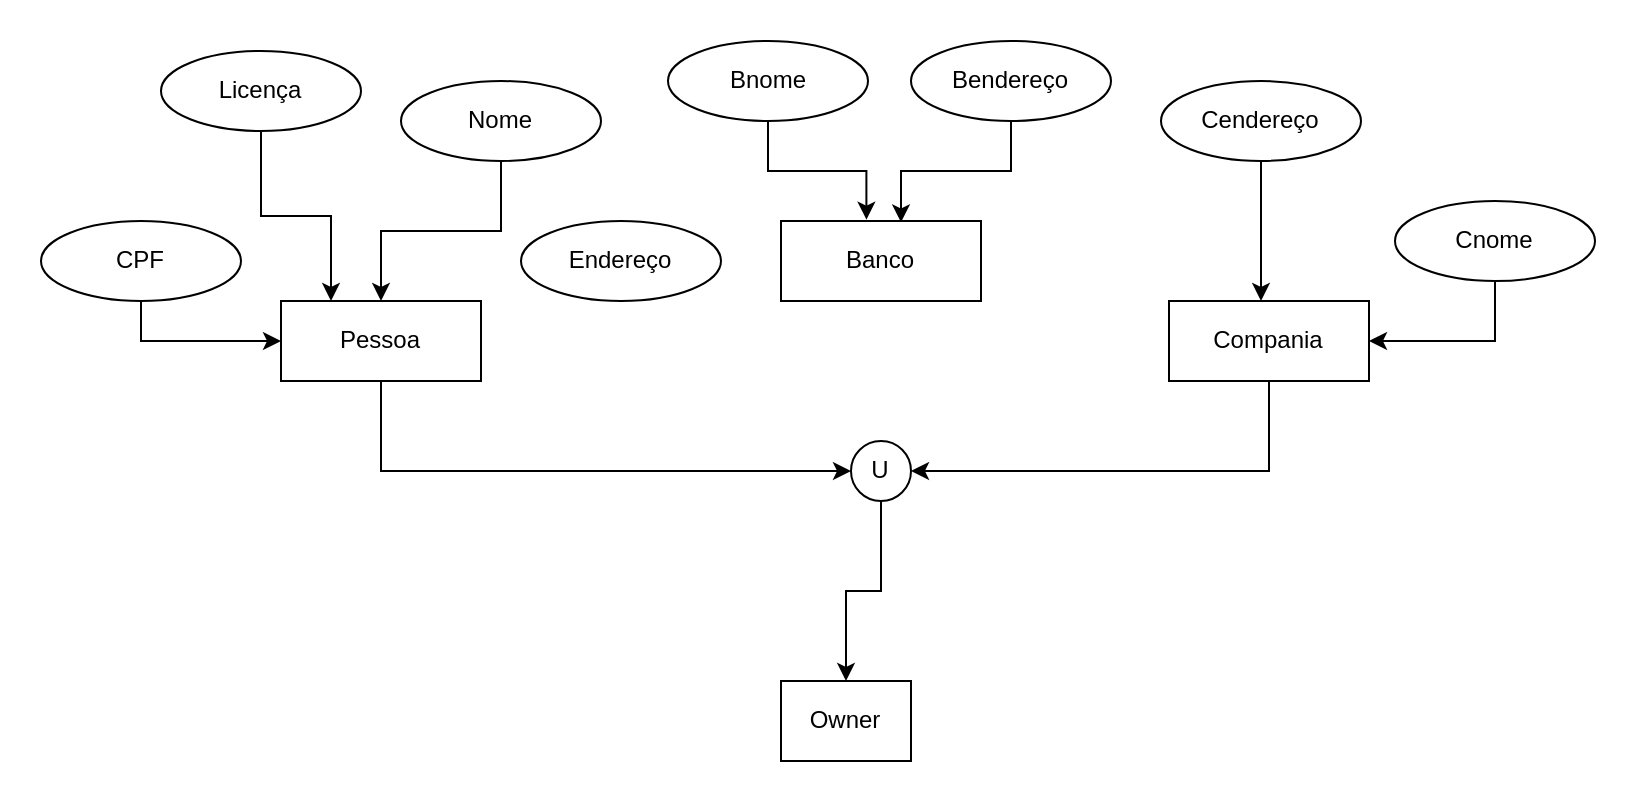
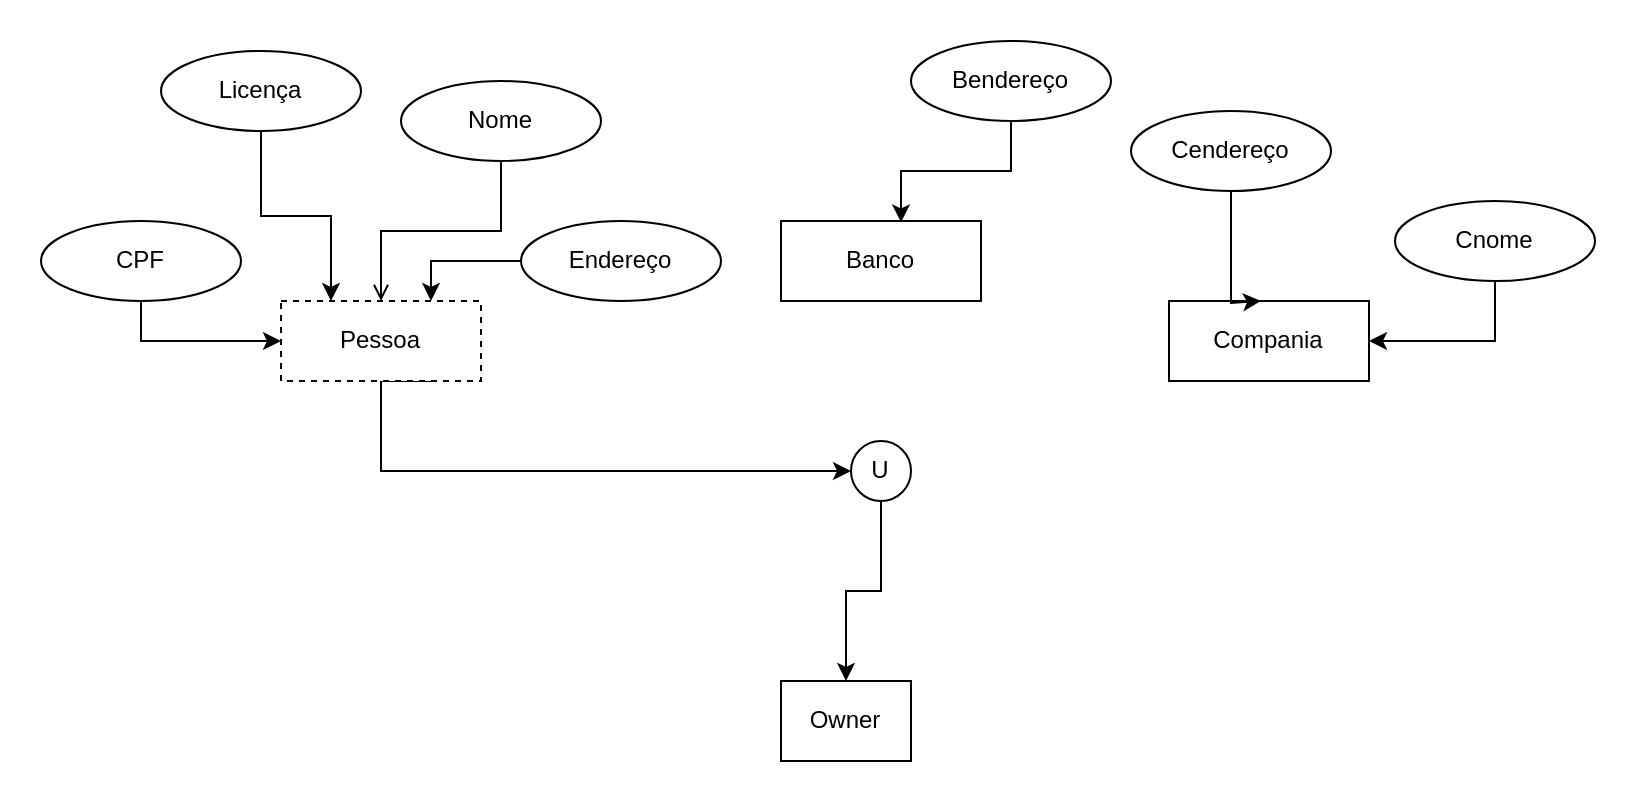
(768, 81) -> none
(1261, 121) -> (1231, 151)
(809, 171) -> none
none -> (463, 261)
(381, 286) -> (381, 288)
(381, 341) -> (381, 341)
(1142, 471) -> none
